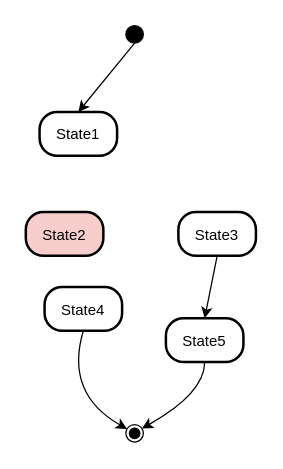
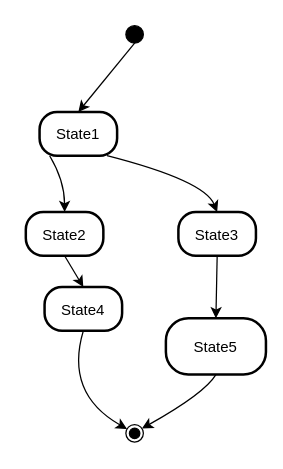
none -> (163, 173)
none -> (60, 177)
(64, 234) -> (64, 234)
none -> (72, 268)
(204, 340) -> (216, 346)
